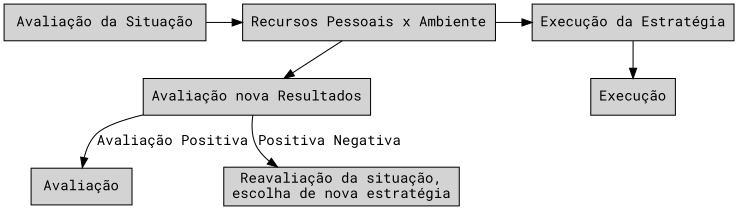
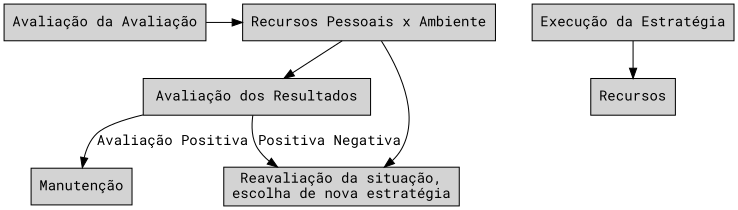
(105, 22) -> (105, 22)
(509, 22) -> (407, 100)
(257, 97) -> (257, 97)
(633, 97) -> (633, 97)
(82, 187) -> (82, 187)
